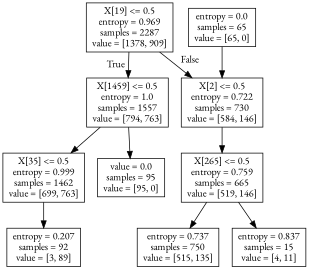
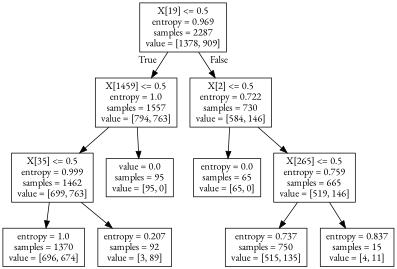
(222, 59) -> (229, 139)
none -> (44, 247)
